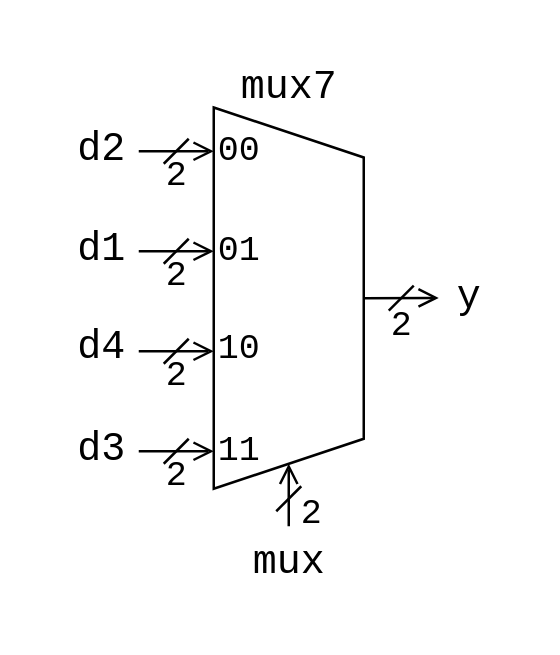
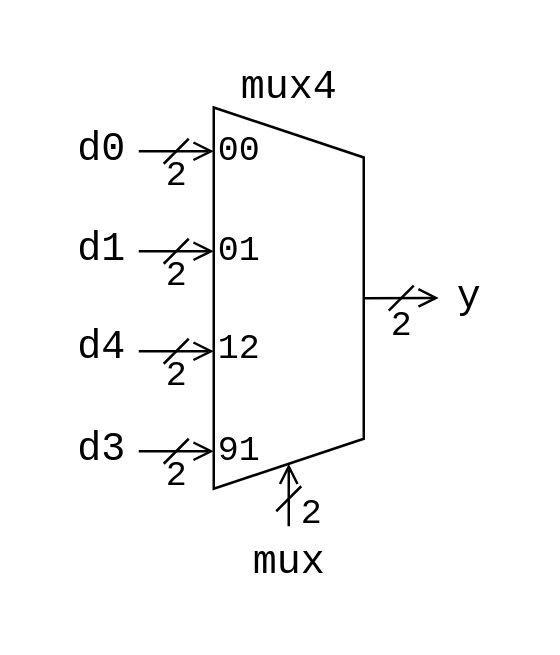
(290, 89) -> (290, 89)
(103, 151) -> (103, 151)
(240, 349) -> (240, 349)
(240, 451) -> (240, 451)
